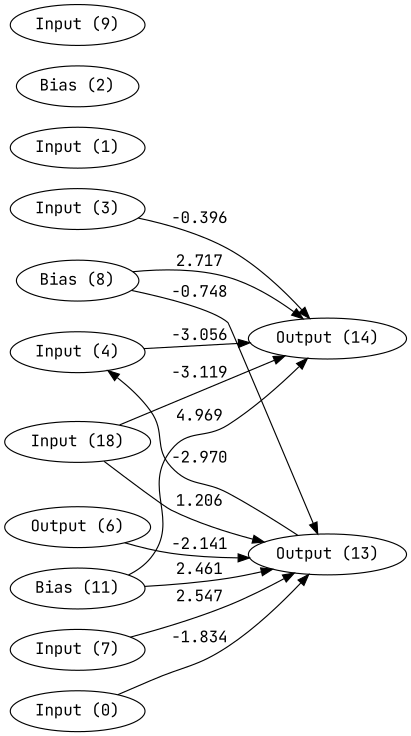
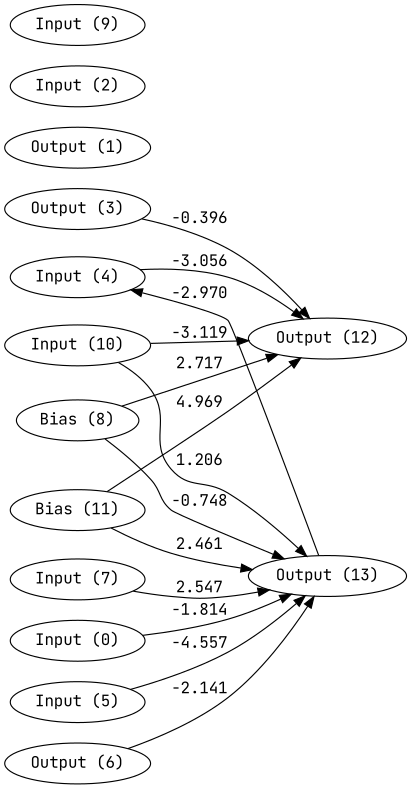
(78, 86) -> (78, 86)
(78, 148) -> (78, 148)
(78, 209) -> (78, 209)
(327, 339) -> (327, 339)
(78, 442) -> (78, 345)
(200, 638) -> (200, 611)
none -> (78, 702)
